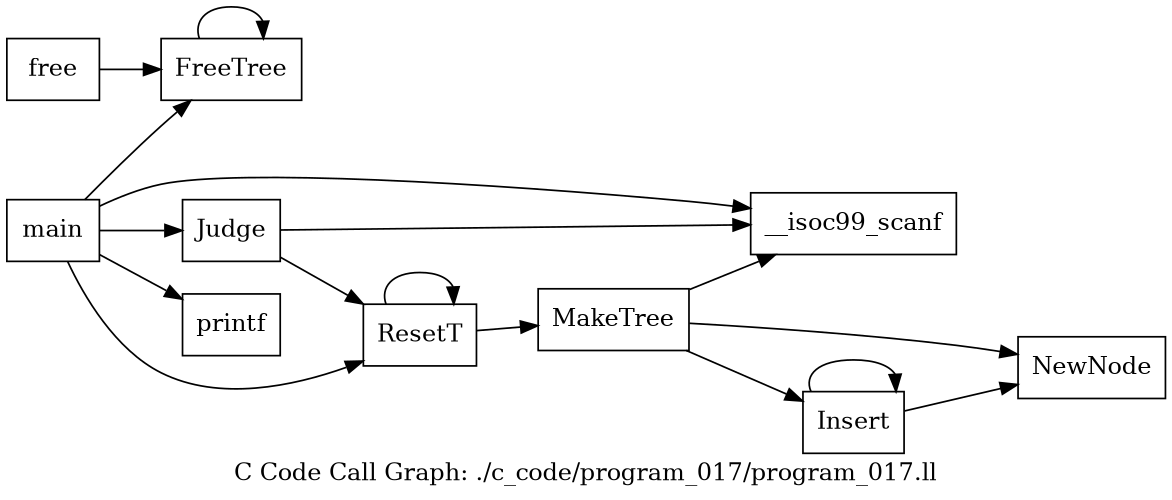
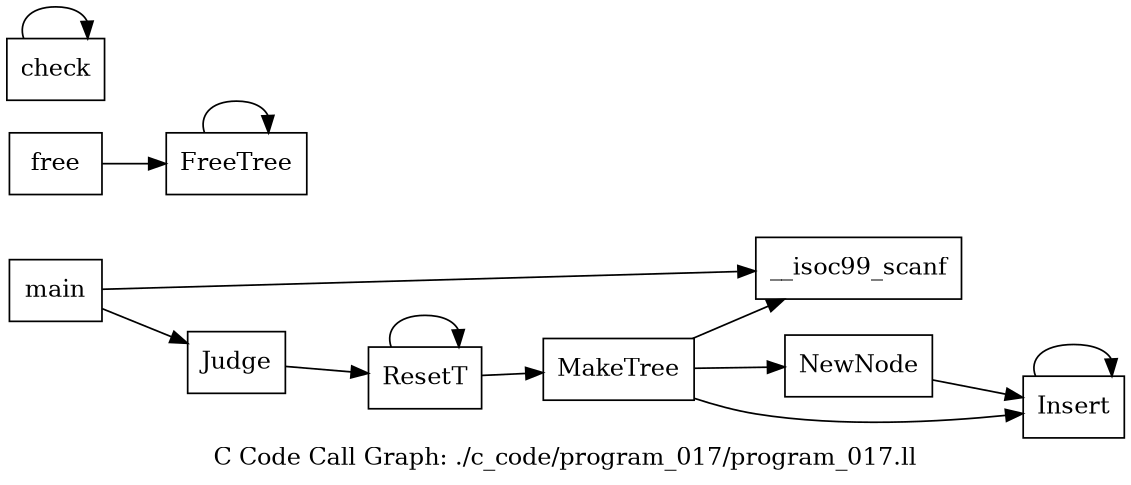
none -> (56, 69)
(130, 155) -> none
(507, 227) -> none
(231, 325) -> none
(181, 381) -> none
(953, 400) -> (969, 387)
